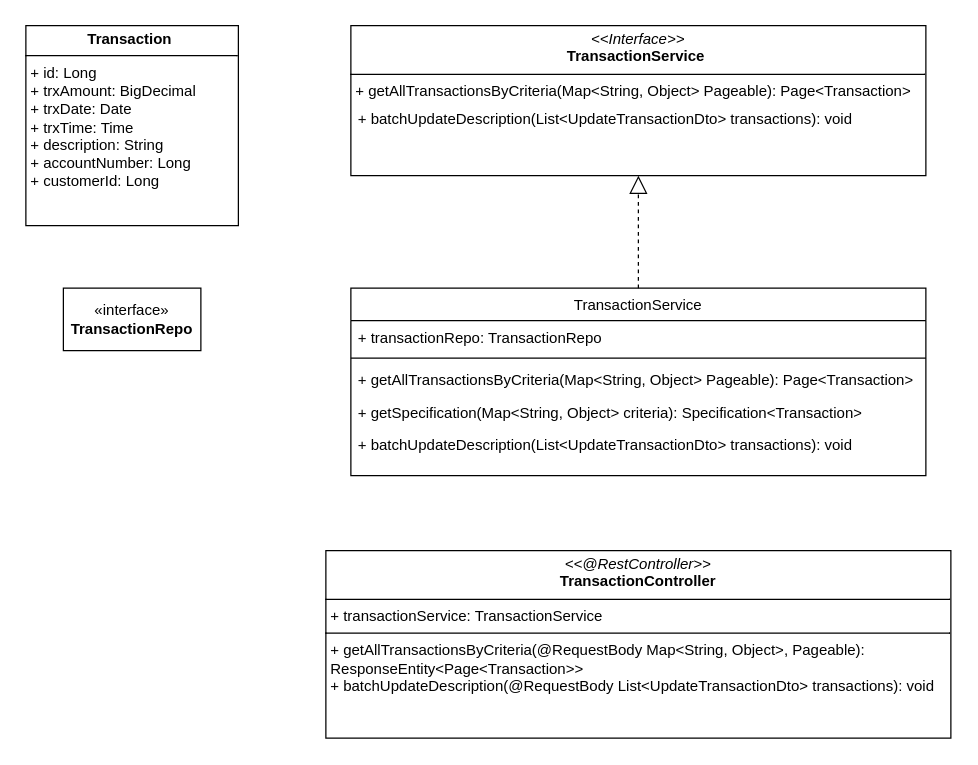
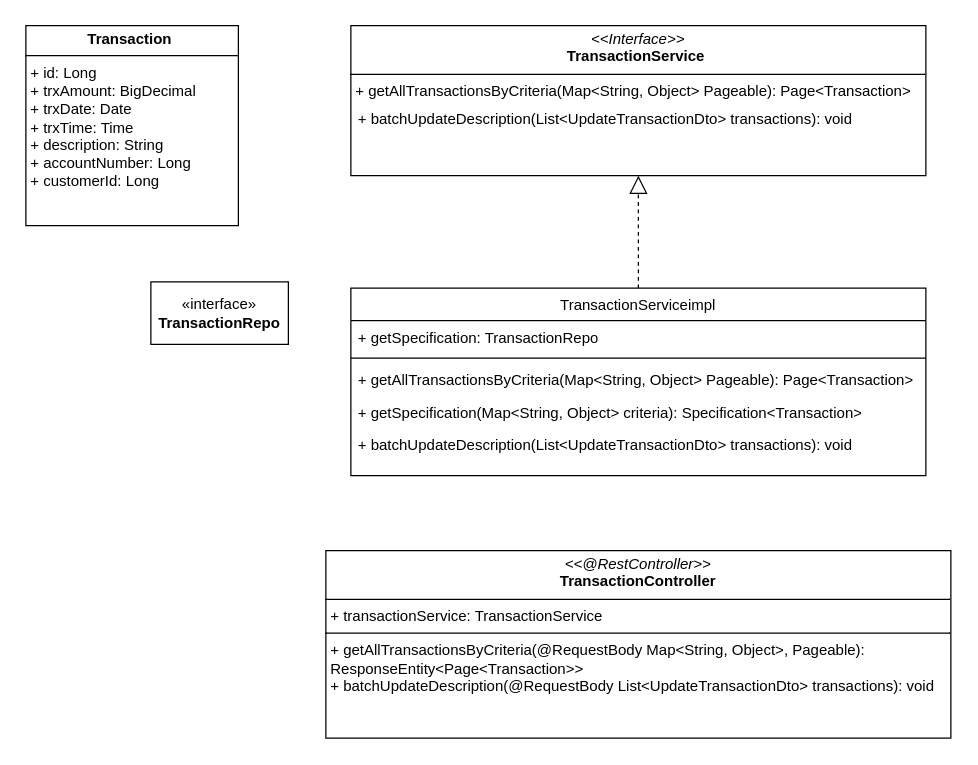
(638, 306) -> (638, 306)
(132, 319) -> (219, 313)
(491, 338) -> (491, 338)
